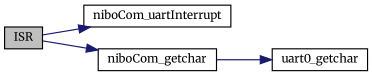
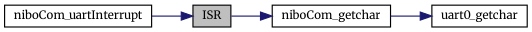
(61, 32) -> (167, 16)
